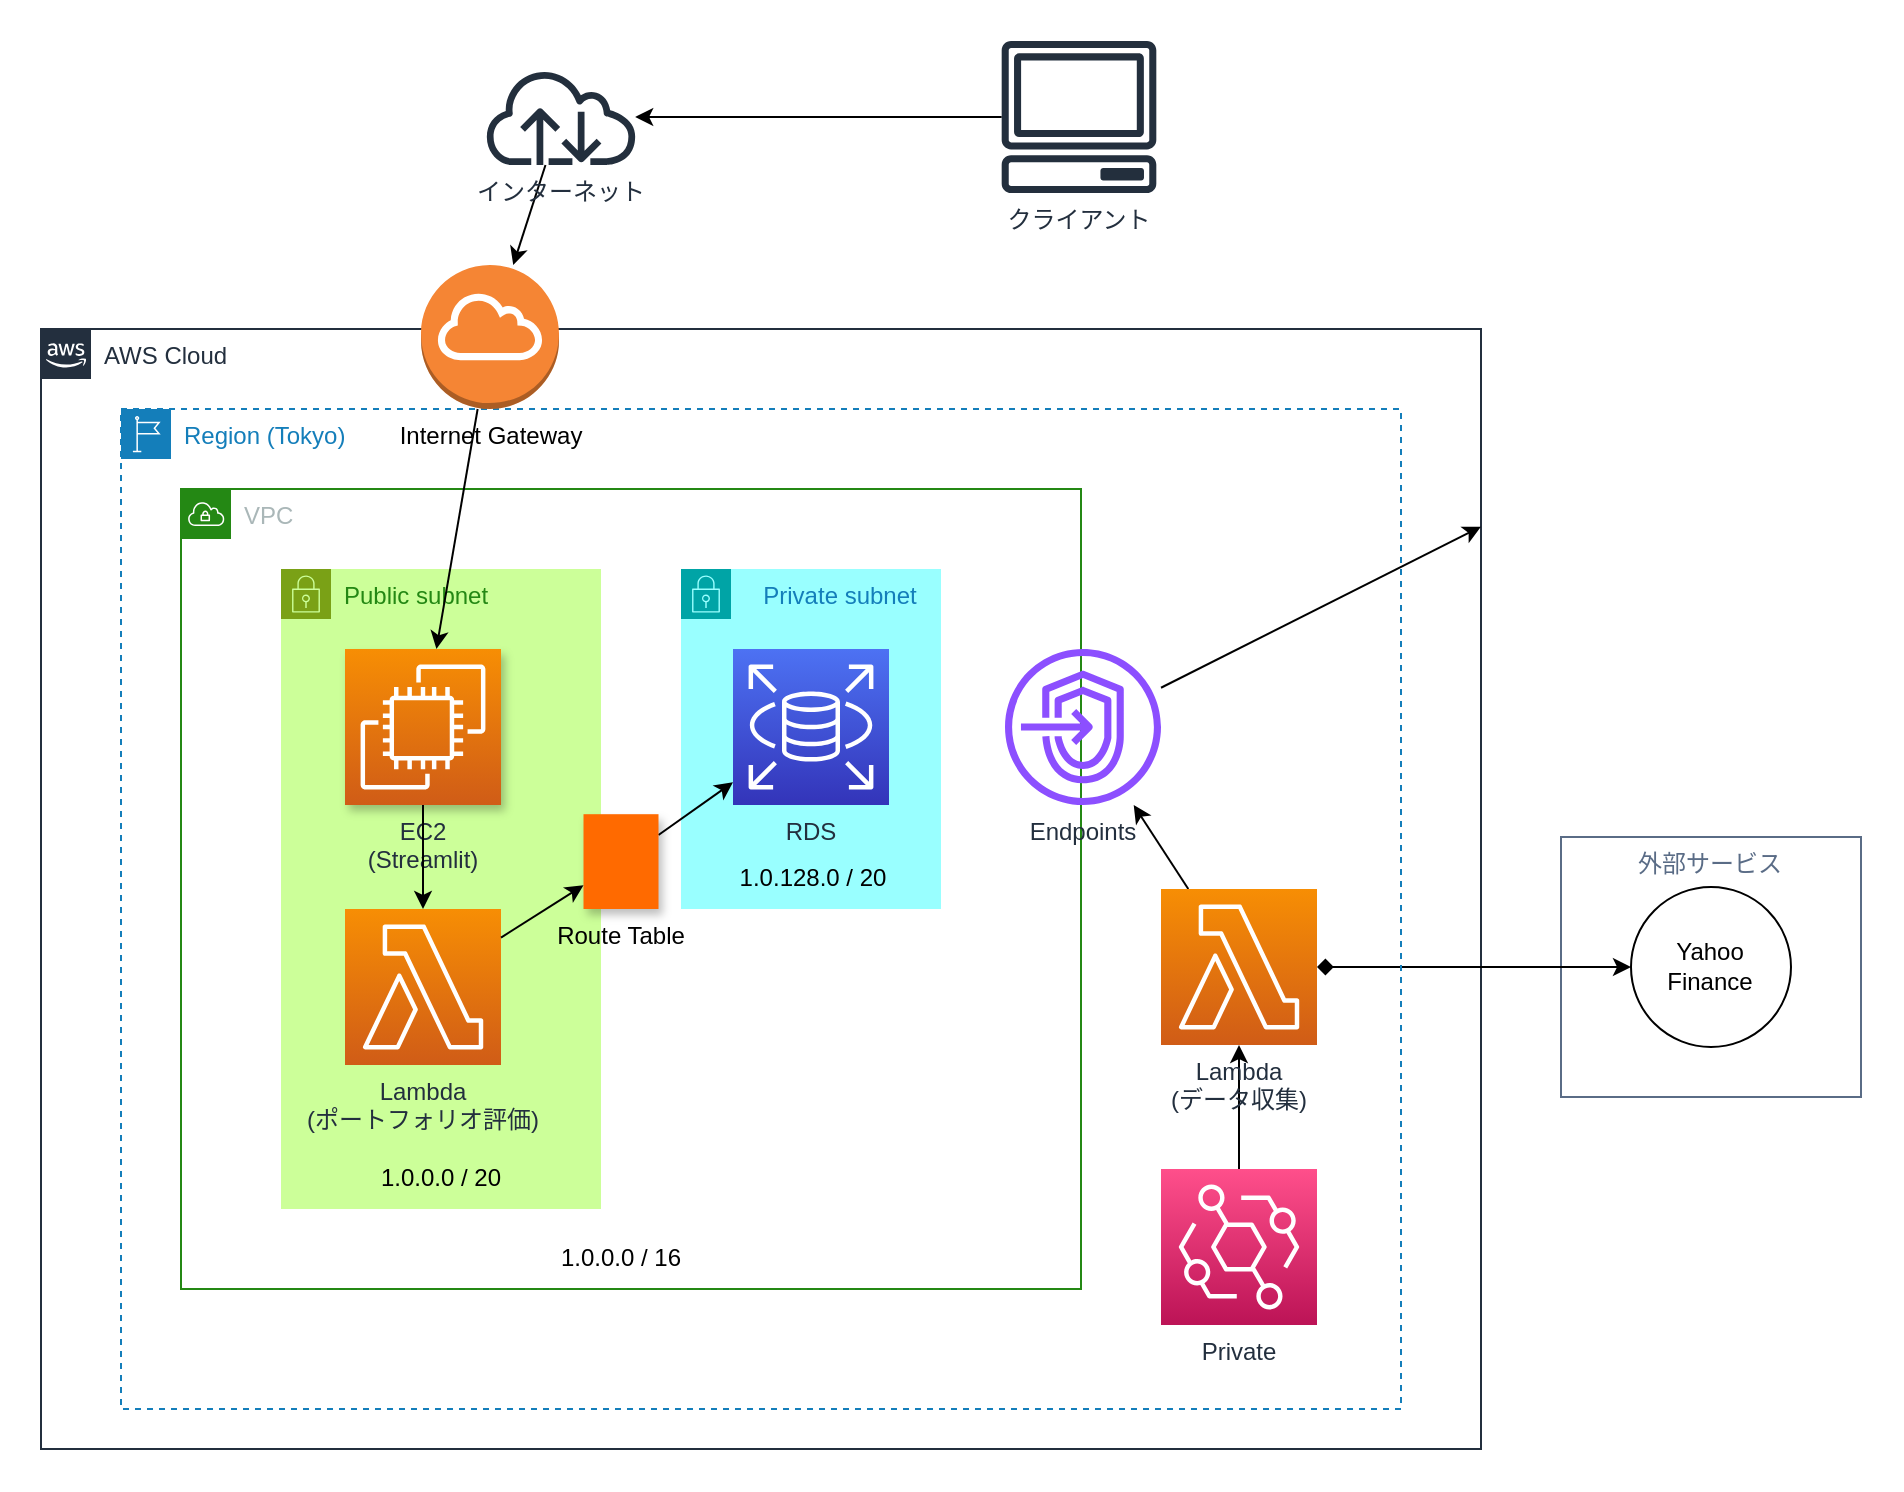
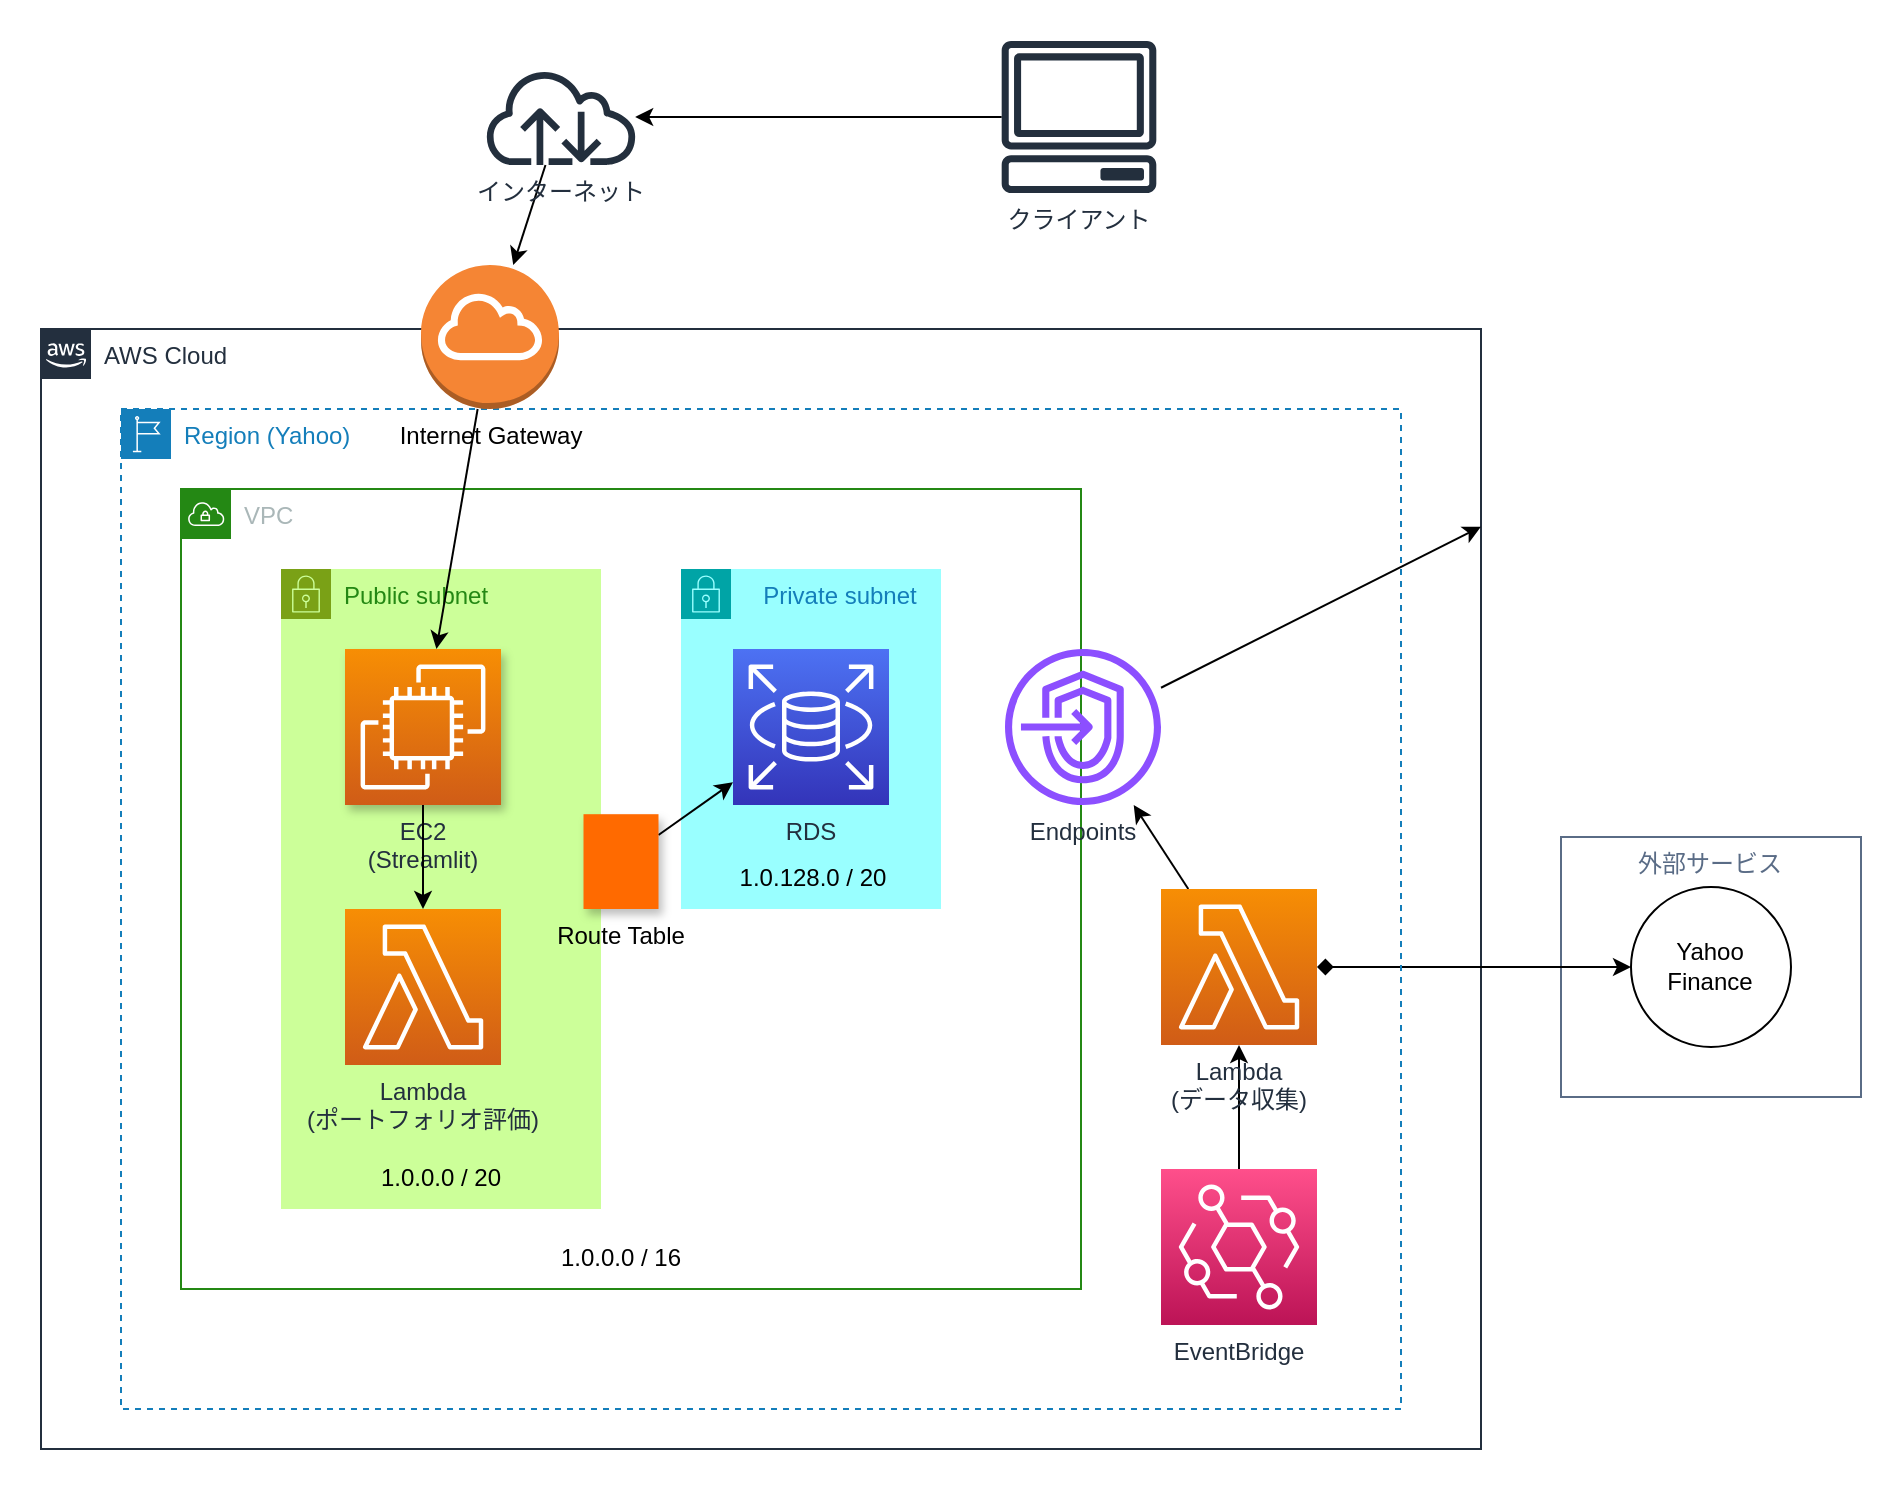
(273, 437) -> (273, 437)
(537, 915) -> none
(1240, 1353) -> (1240, 1353)
